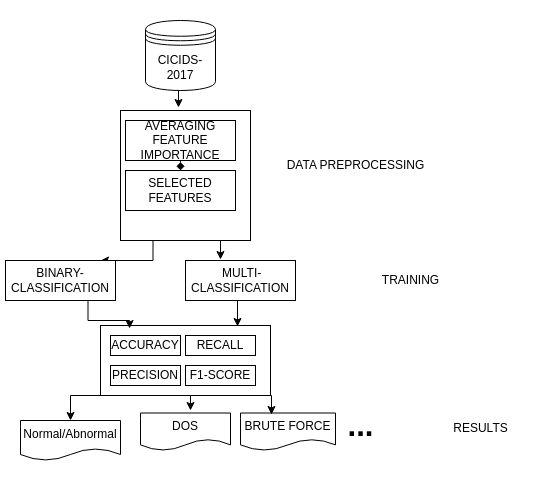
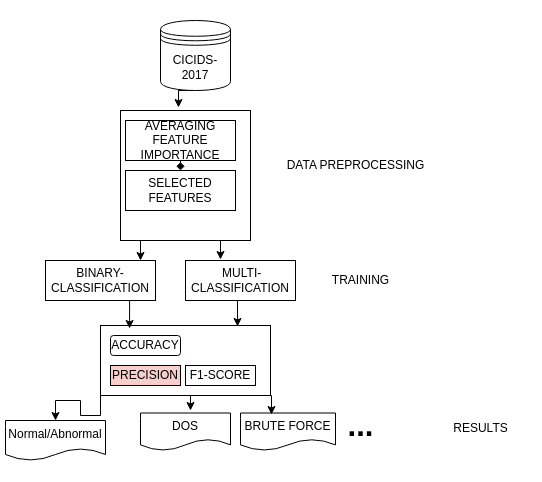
(181, 56) -> (196, 56)
(61, 281) -> (101, 281)
(411, 281) -> (361, 281)
(146, 346) -> (146, 346)
(221, 346) -> none
(146, 376) -> (146, 376)
(71, 441) -> (56, 441)
